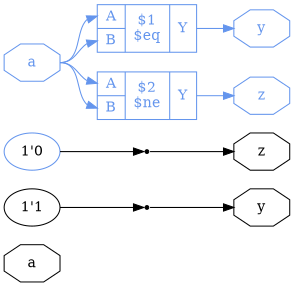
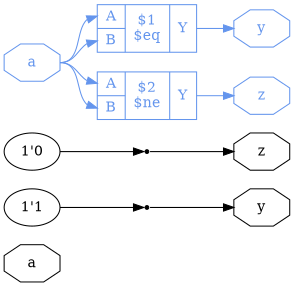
(32, 152) -> (32, 152)
